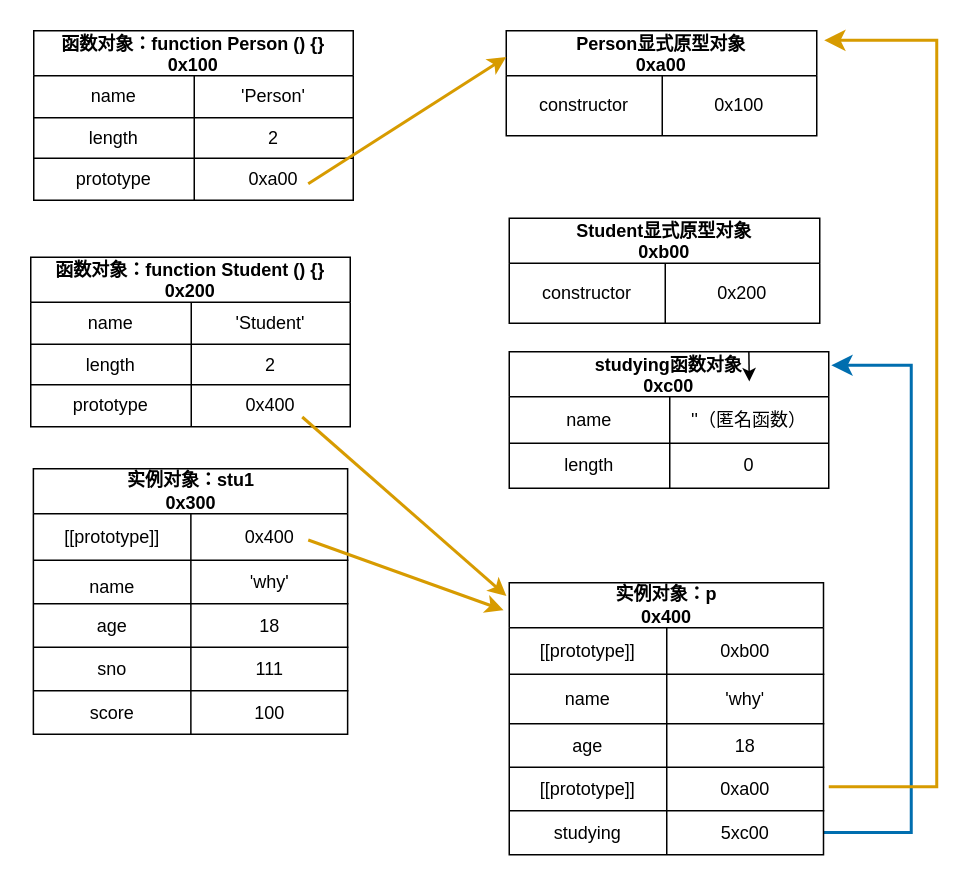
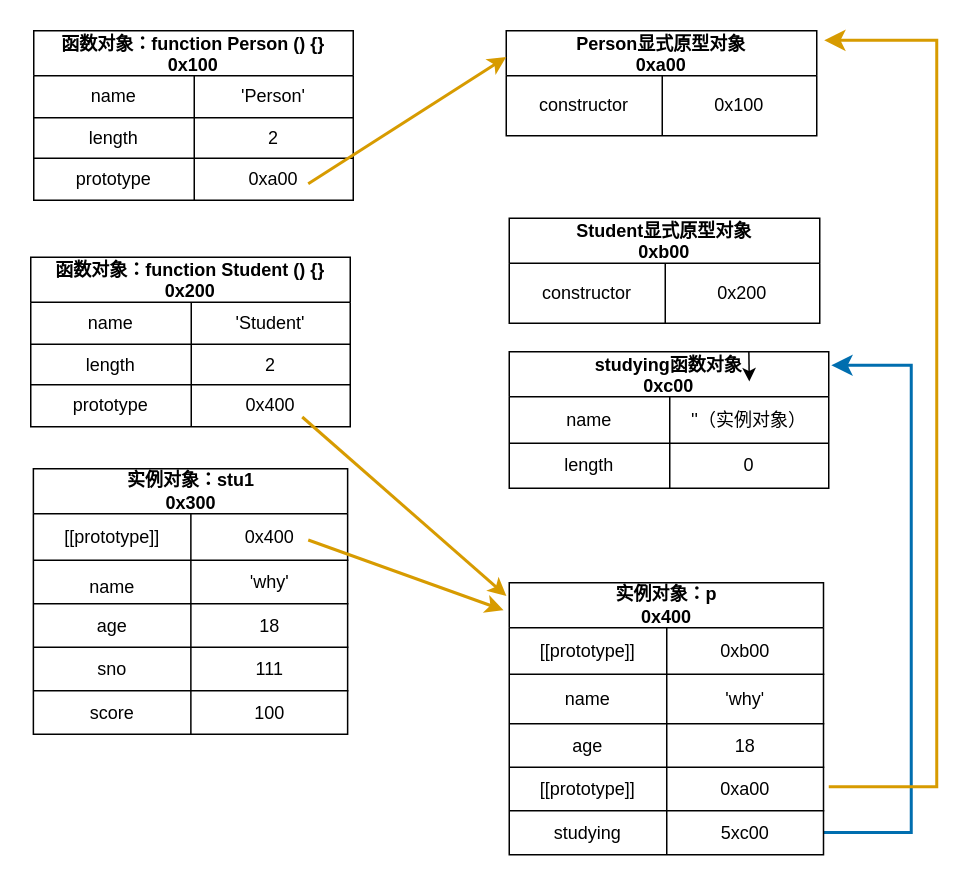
(749, 421) -> (749, 421)
